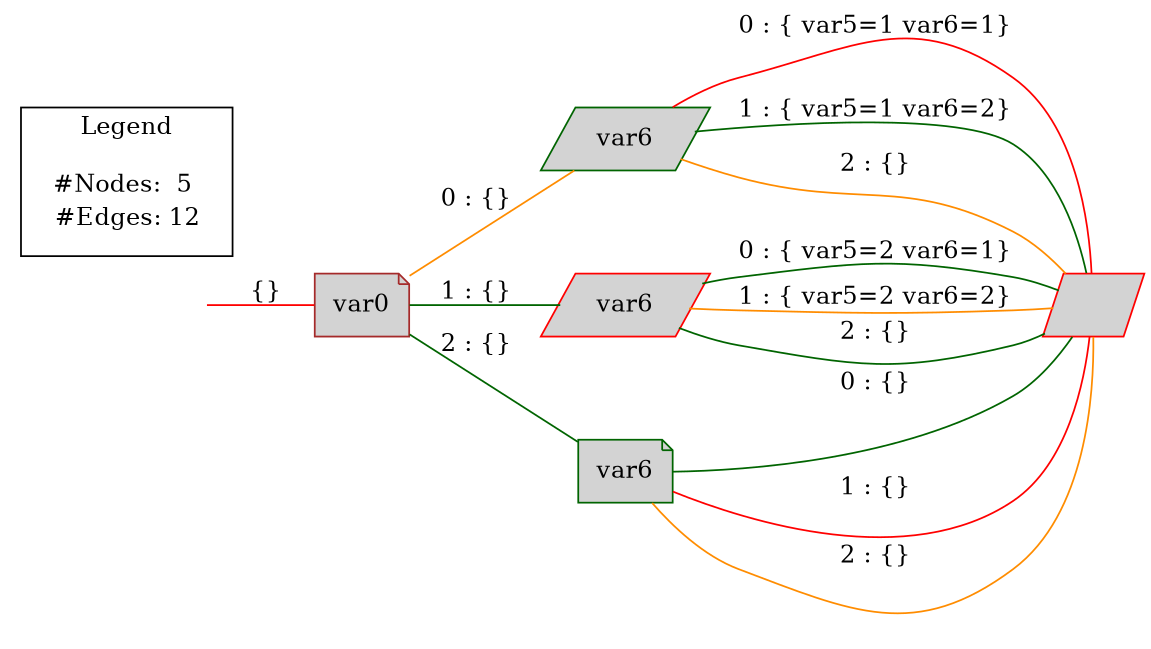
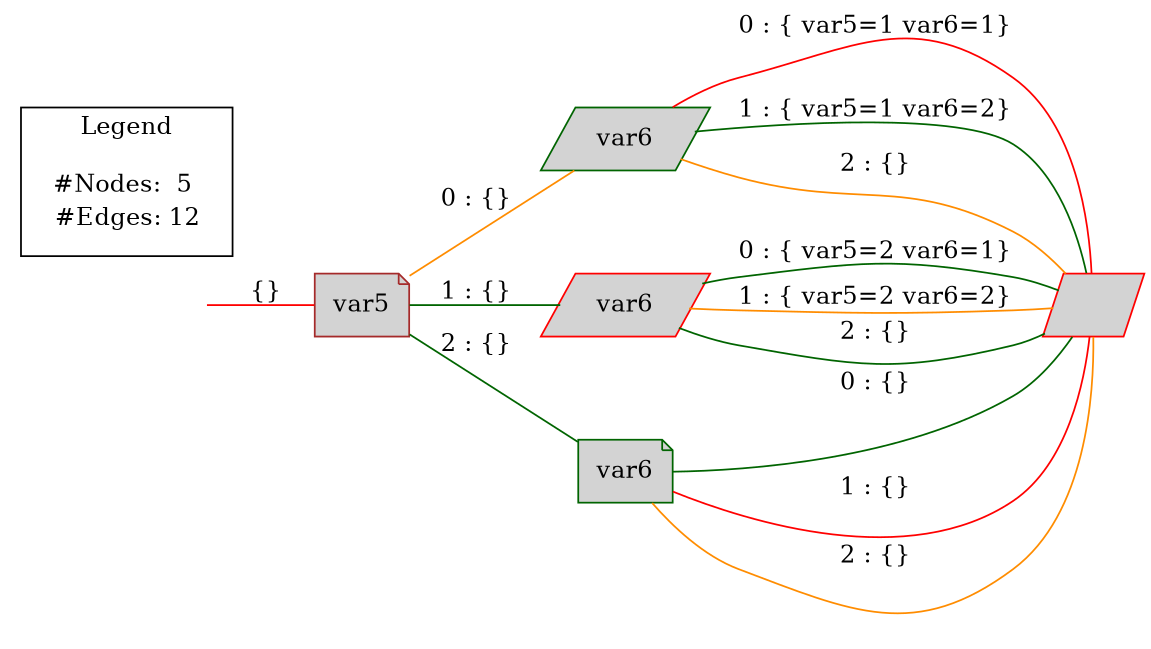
(362, 305) -> (362, 305)
